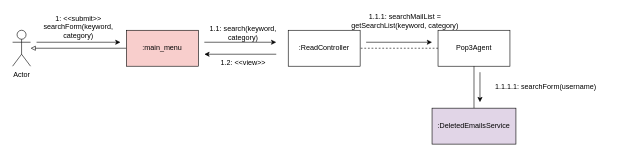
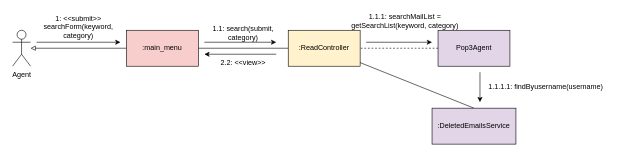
(243, 33) -> (243, 33)
none -> (243, 48)
(324, 48) -> (324, 48)
(474, 48) -> (474, 48)
(243, 63) -> (243, 63)
(22, 75) -> (22, 75)
(474, 87) -> (417, 86)
(546, 87) -> (546, 87)
